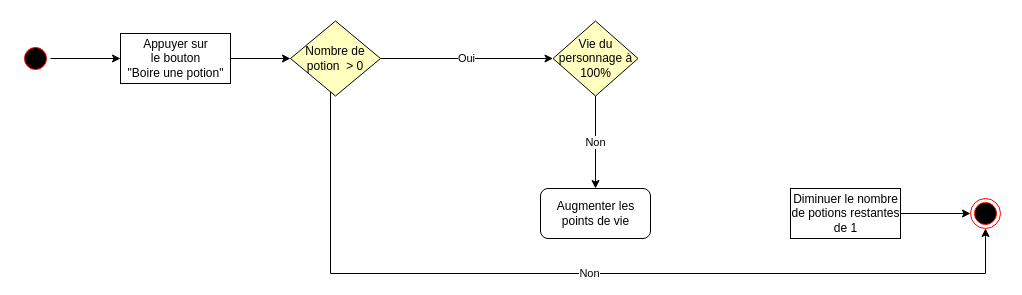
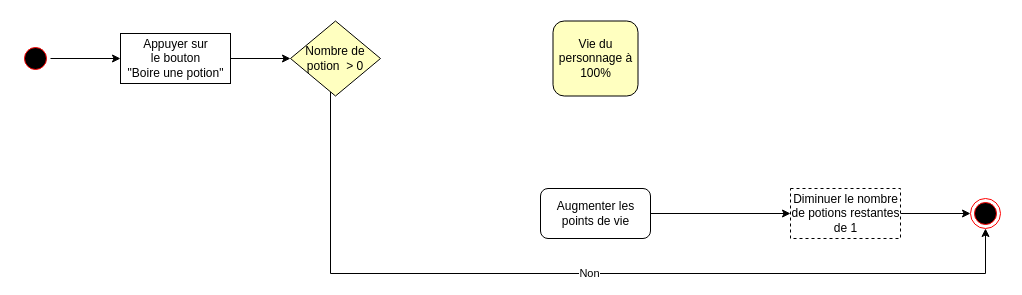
(464, 59) -> none
(596, 59) -> (596, 59)
(596, 139) -> none
none -> (717, 214)
(846, 214) -> (846, 214)
